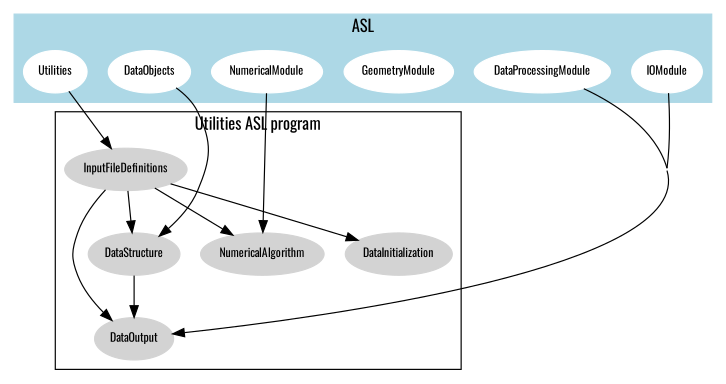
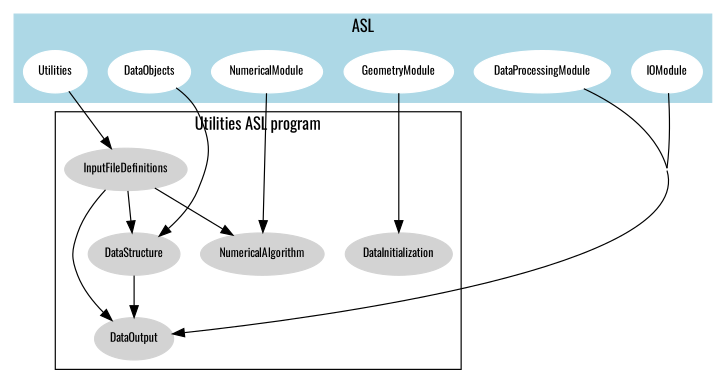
(254, 209) -> (399, 157)
